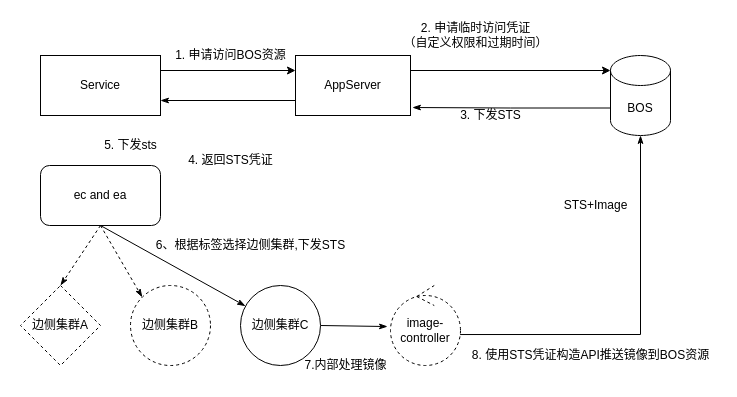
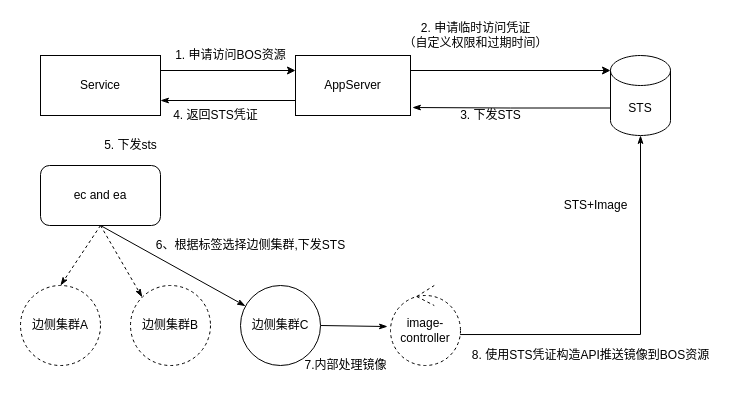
(641, 109) -> (641, 109)
(231, 161) -> (216, 116)
(61, 326) -> (61, 326)
